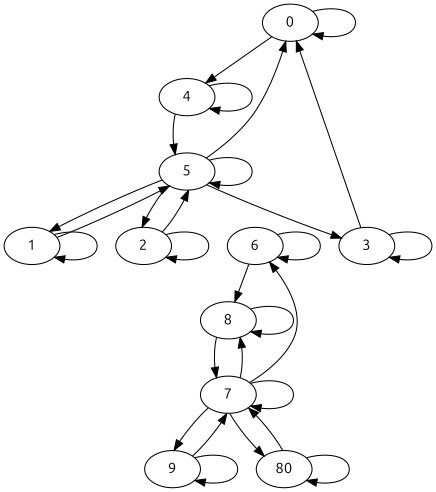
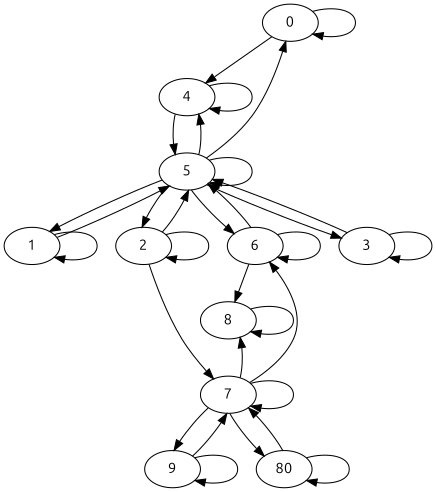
(330, 139) -> (285, 207)
none -> (201, 140)
none -> (235, 208)
none -> (208, 209)
(215, 352) -> (172, 321)
